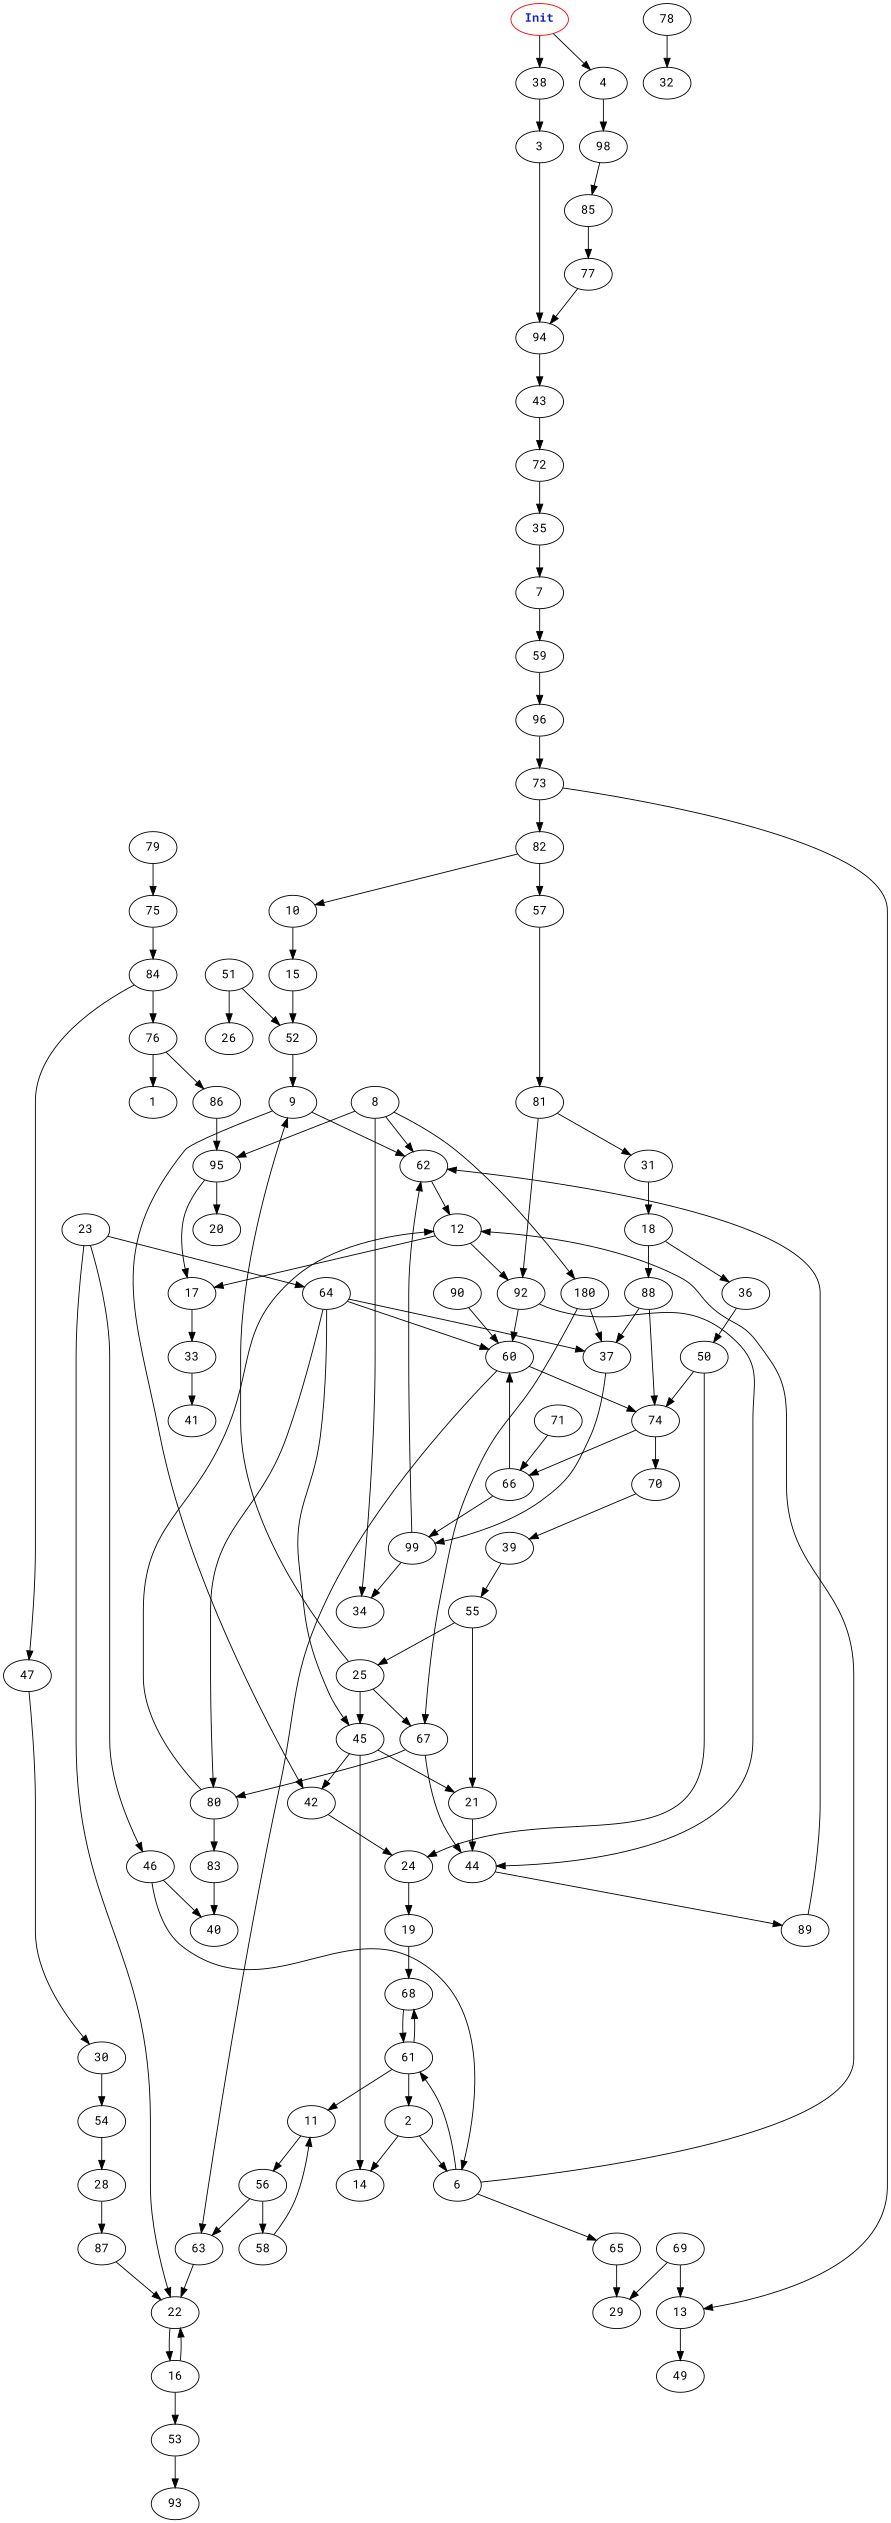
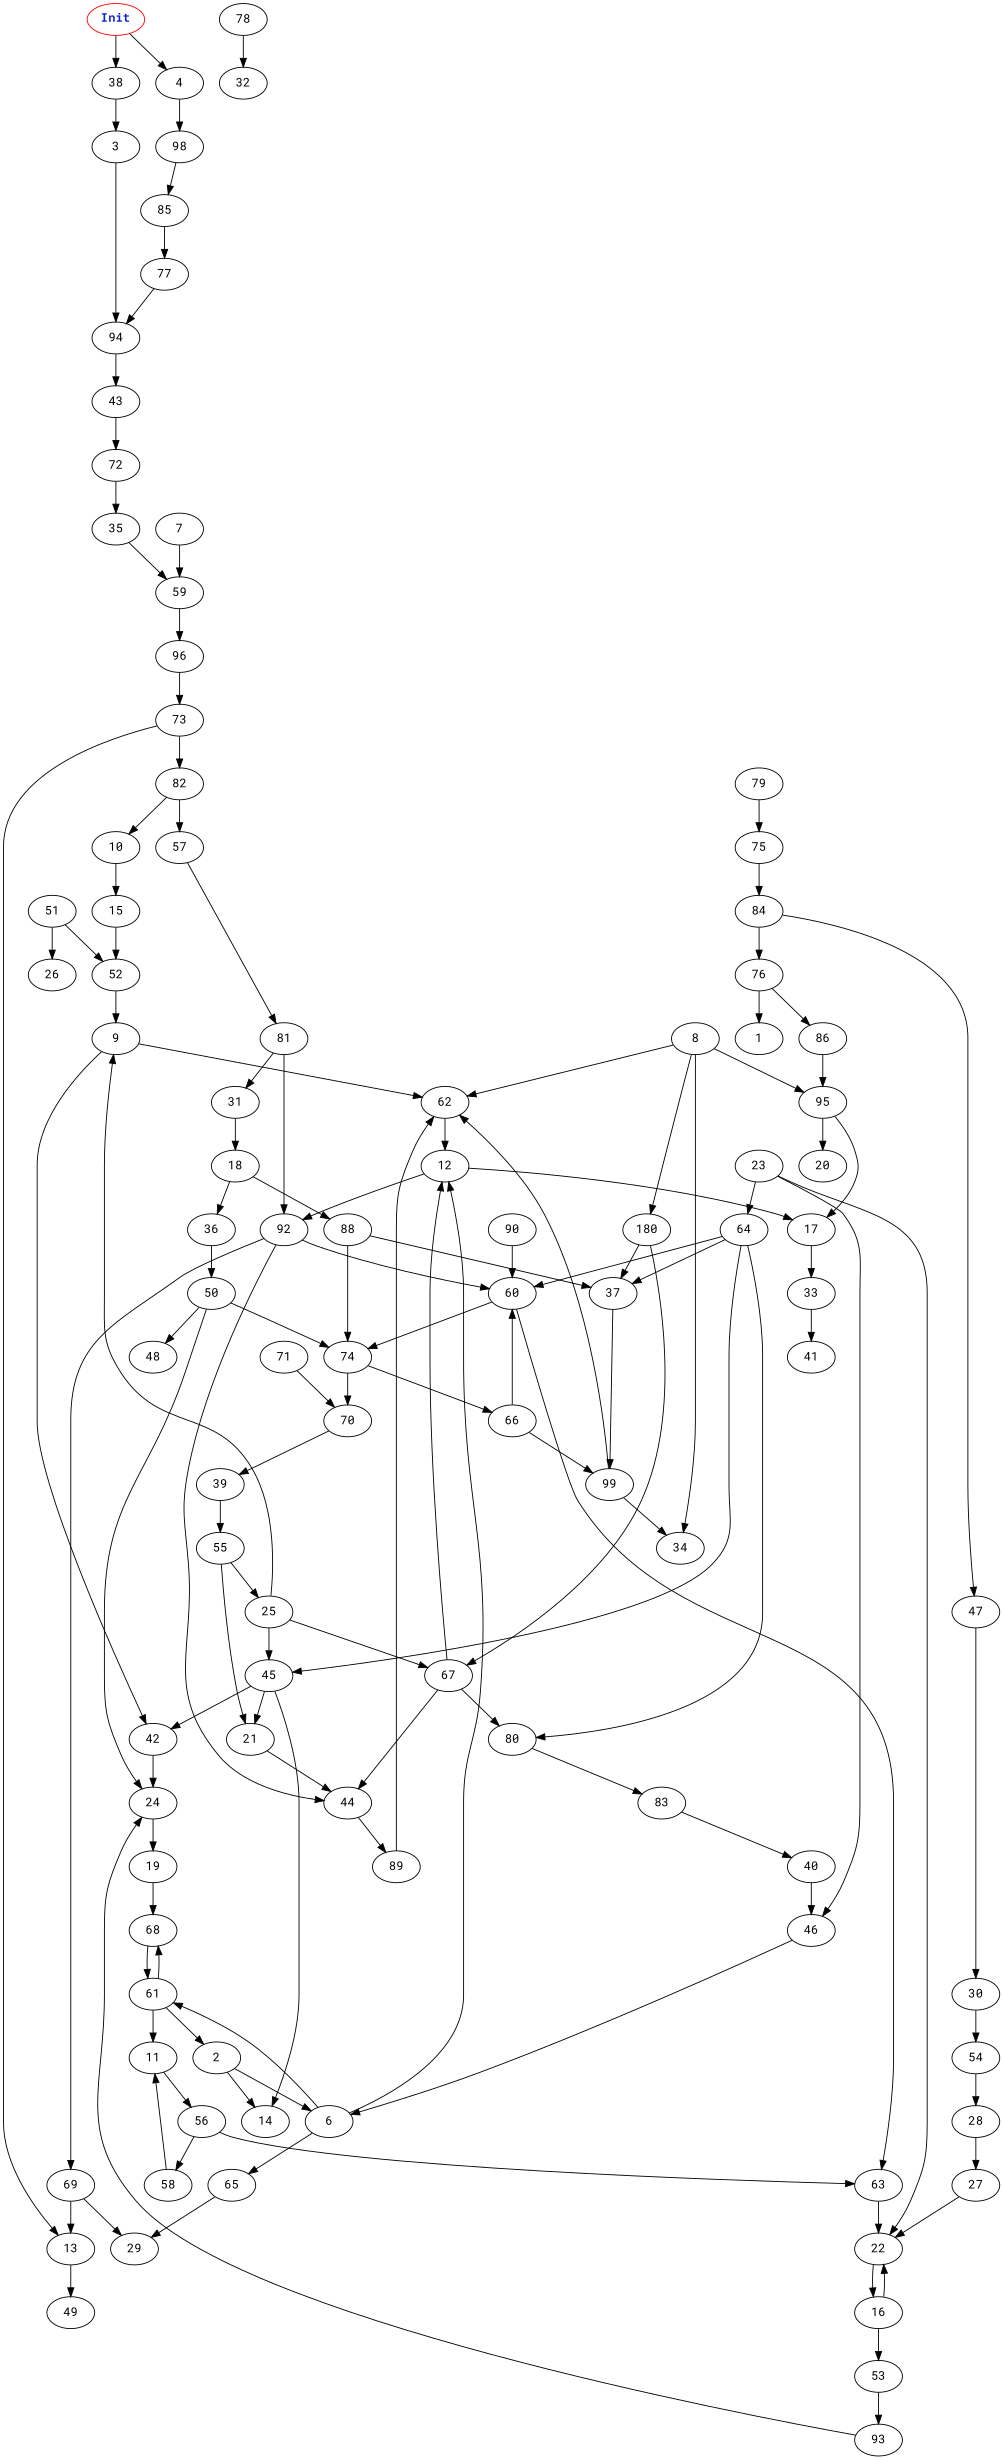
(540, 557) -> (144, 558)
none -> (153, 1357)
(537, 1449) -> (313, 1386)
(206, 1469) -> (431, 1425)
none -> (71, 1649)
(179, 1895) -> (811, 1894)
(102, 2249) -> (976, 2185)
none -> (296, 2292)
